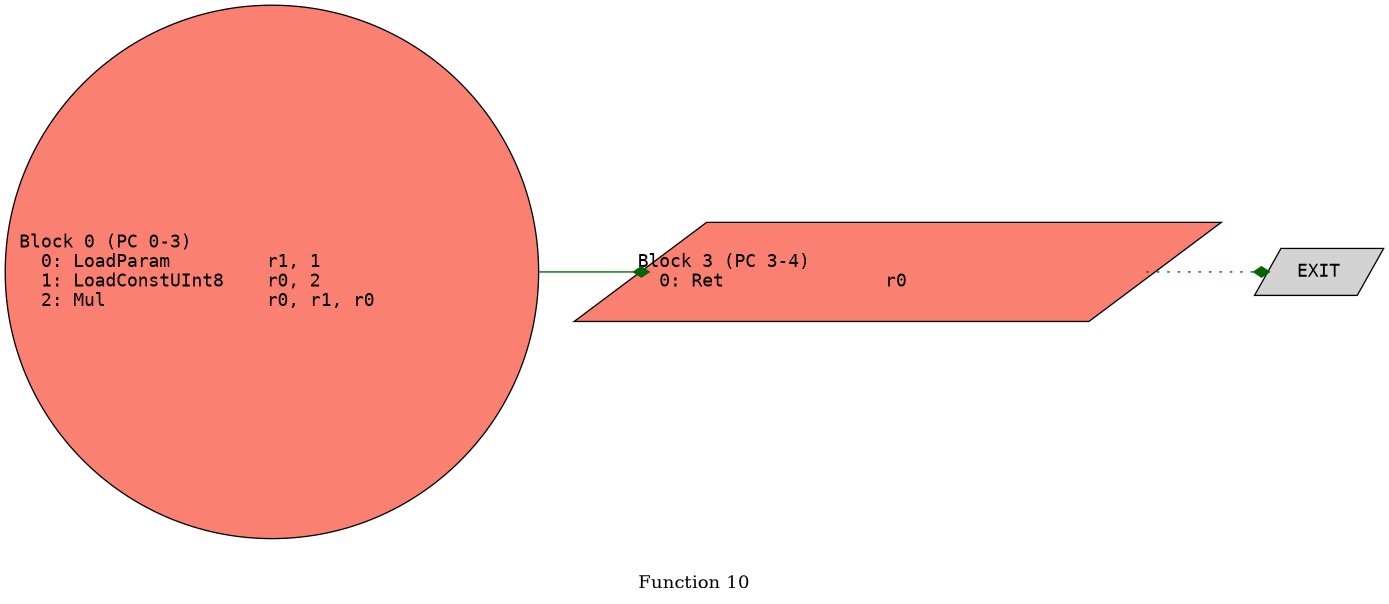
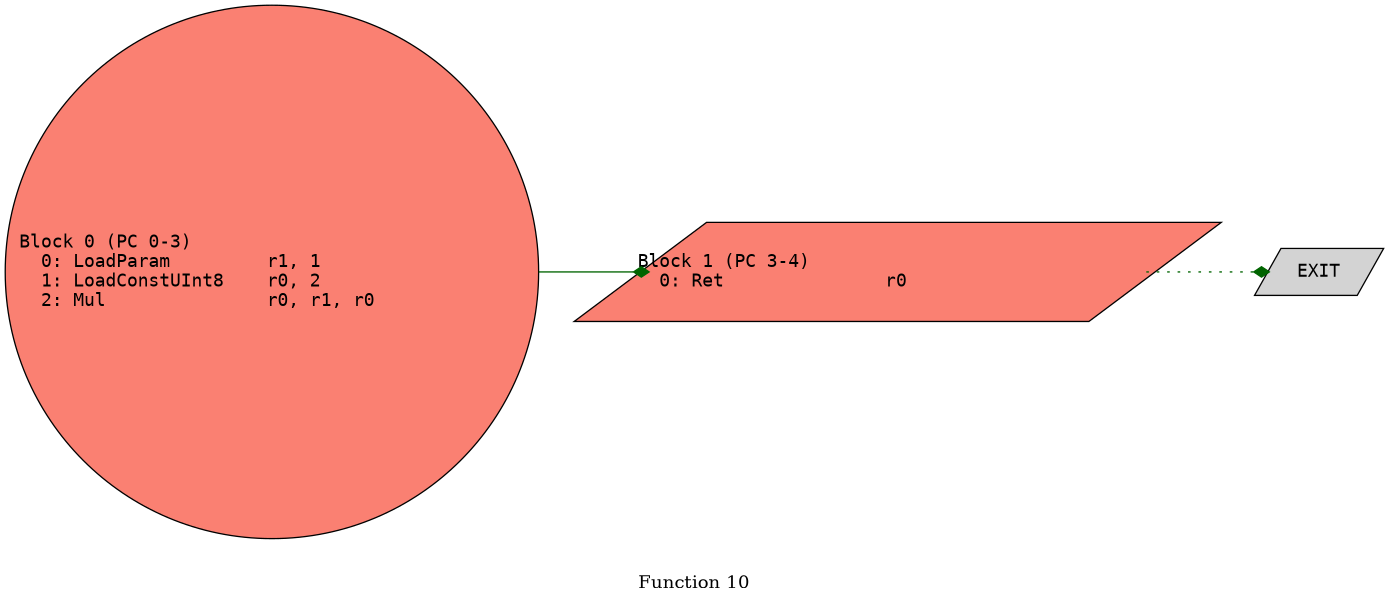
(898, 272) -> (898, 272)
